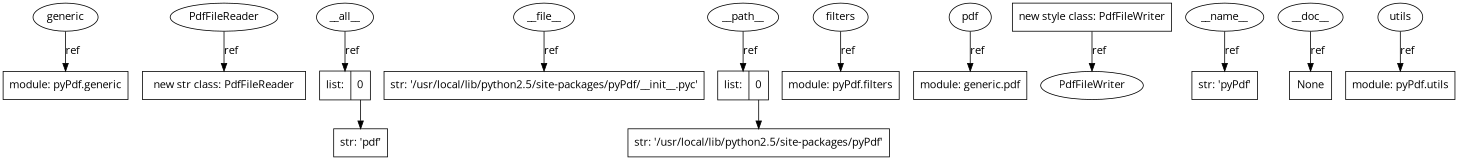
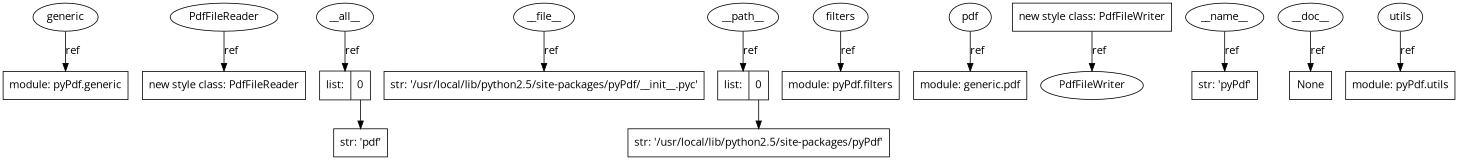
(224, 85) -> (224, 85)
